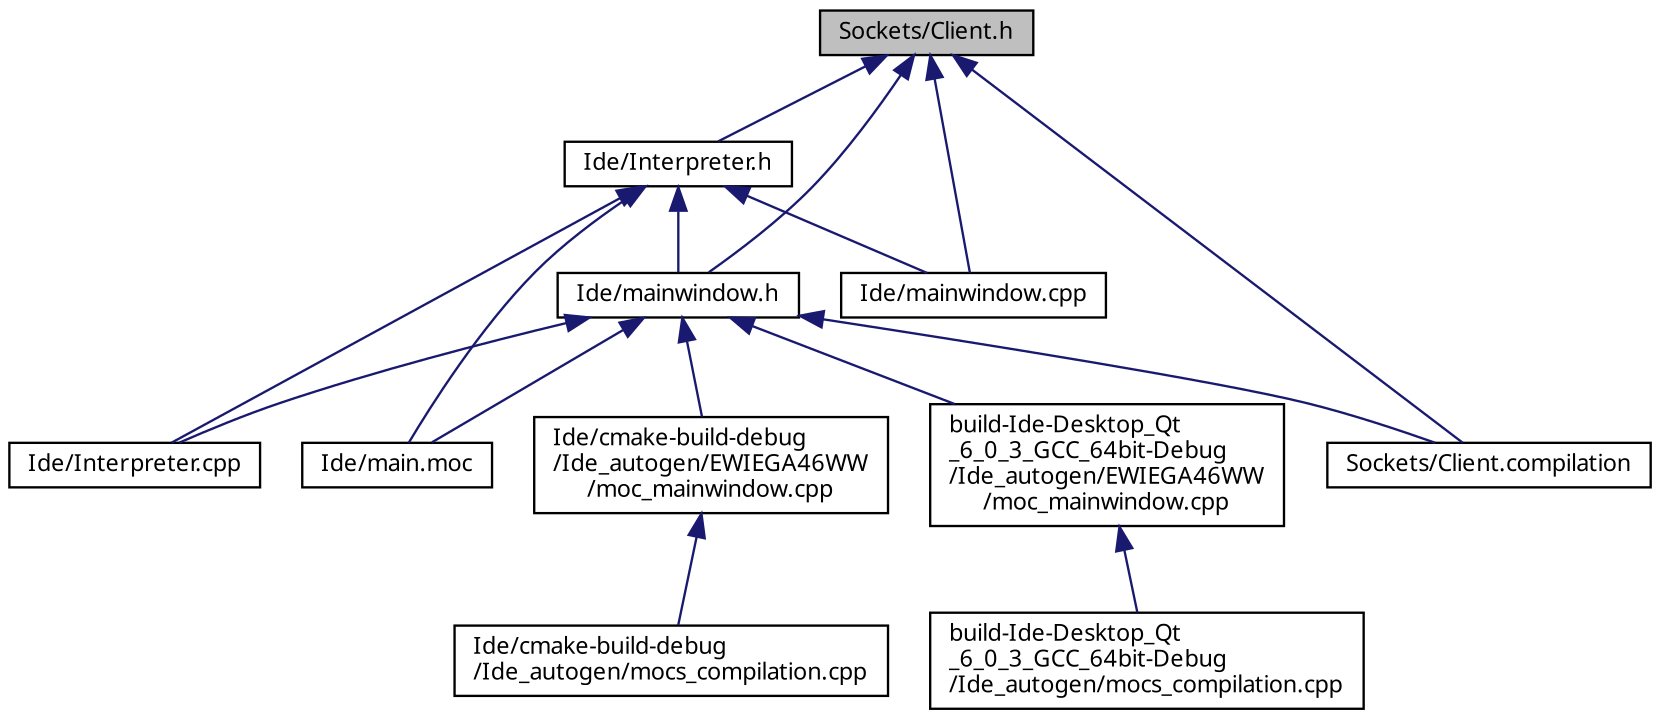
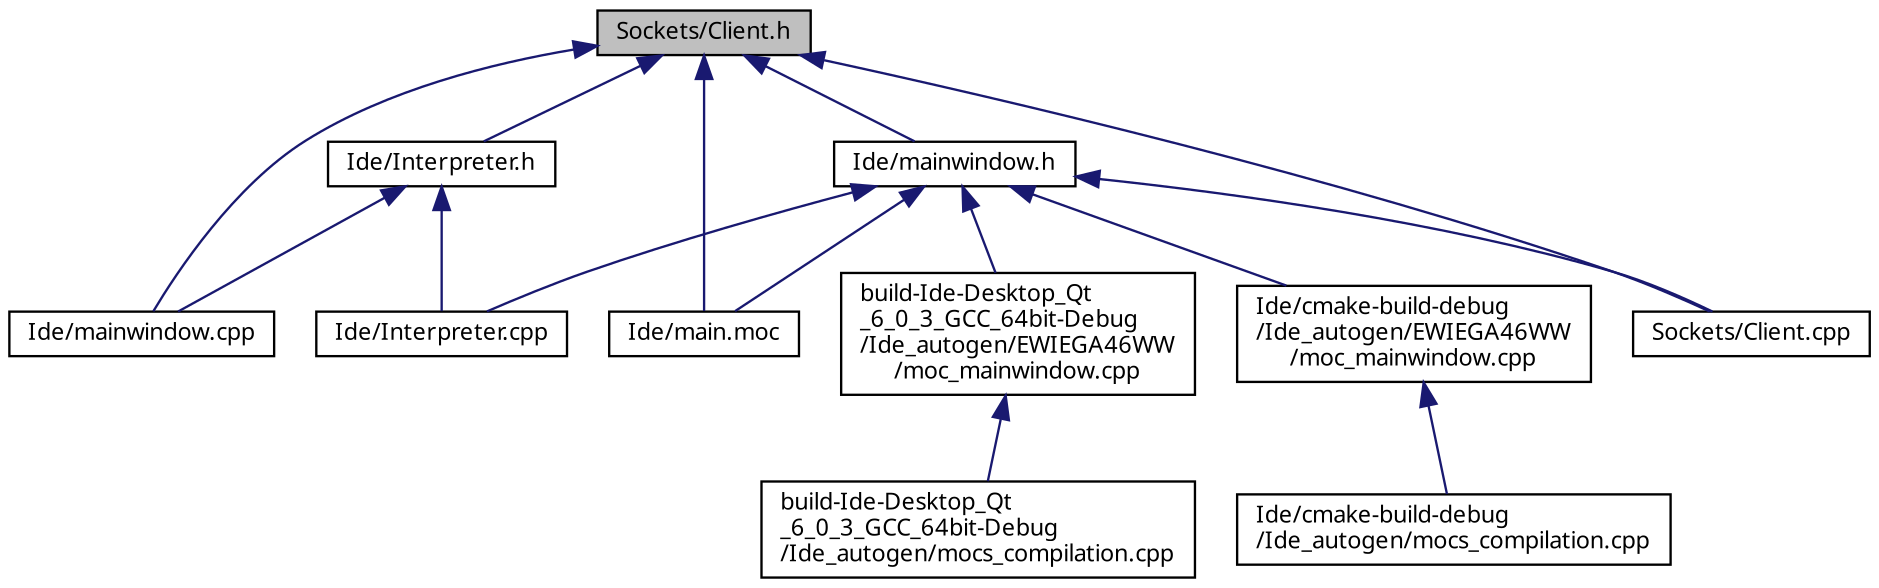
(678, 242) -> none
(503, 308) -> (704, 195)
(1489, 465) -> (1751, 334)
